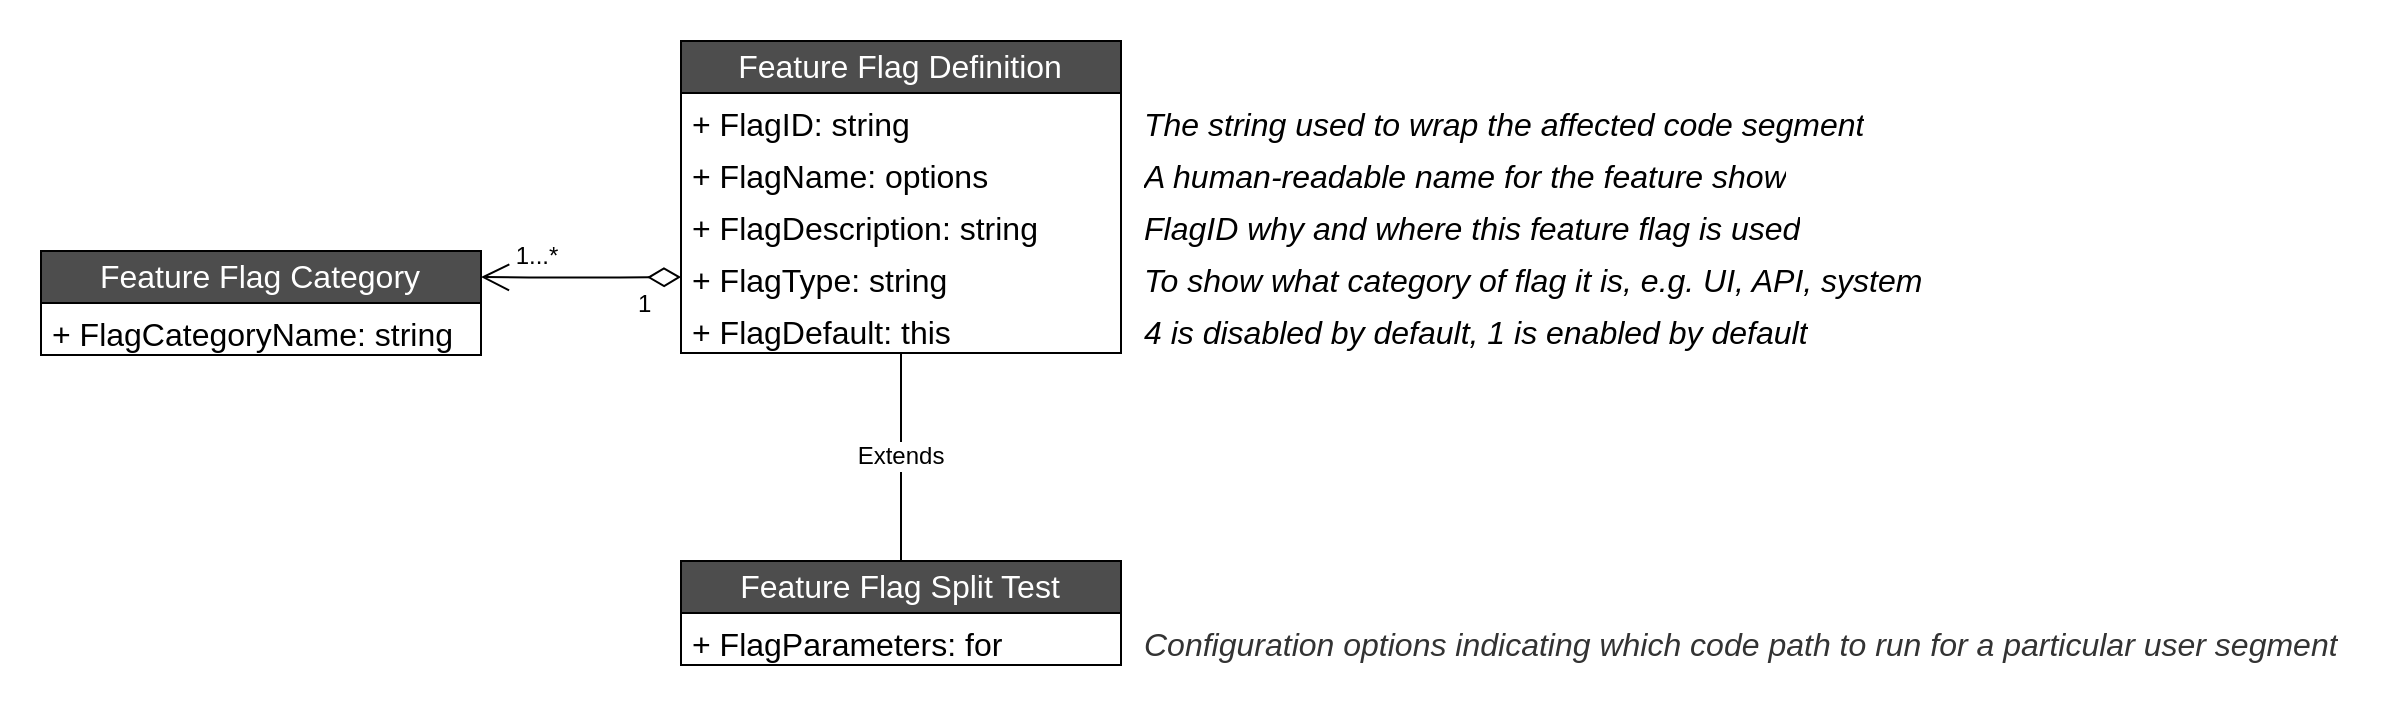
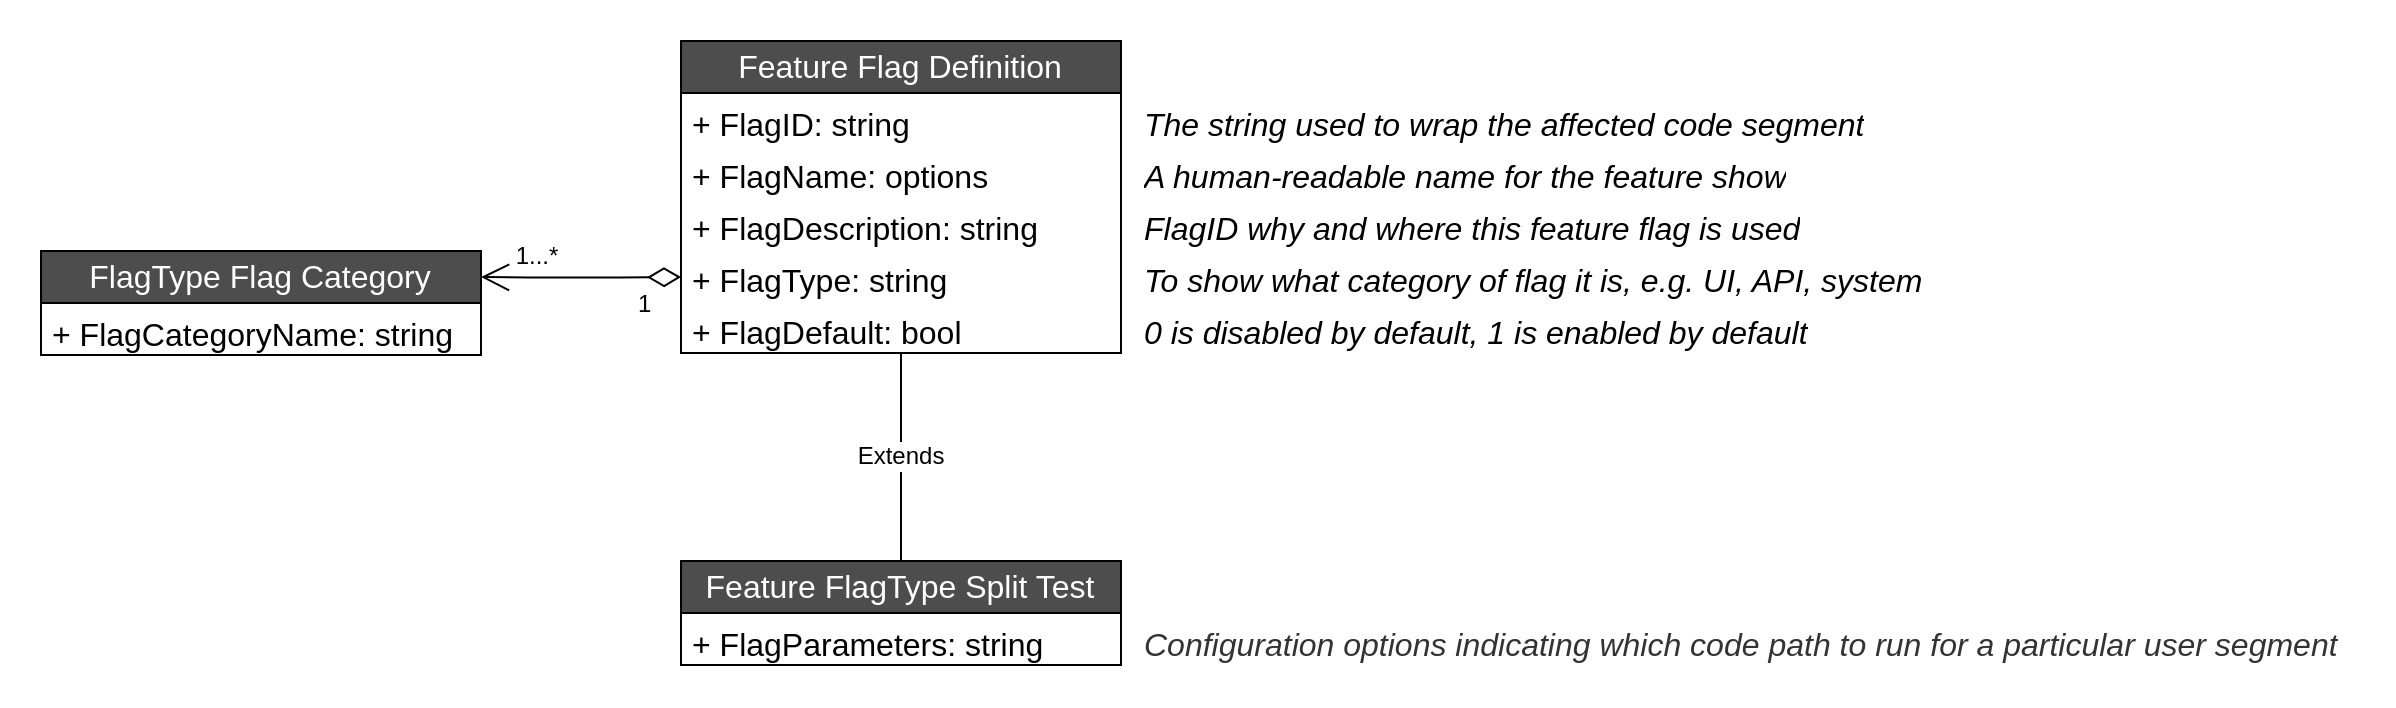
(261, 277) -> (261, 277)
(838, 334) -> (838, 334)
(1513, 334) -> (1513, 334)
(901, 587) -> (901, 587)
(865, 646) -> (887, 646)
